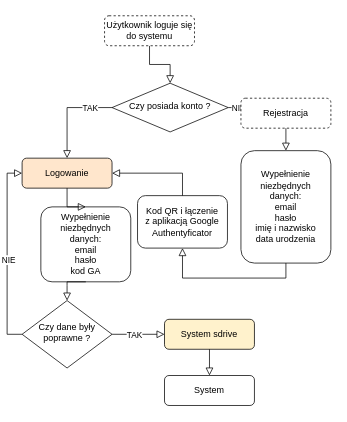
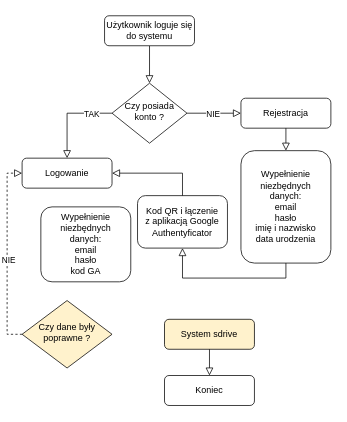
(150, 30) -> (150, 30)
(170, 107) -> (150, 113)
(286, 113) -> (286, 113)
(67, 173) -> (67, 173)
(67, 202) -> none
(7, 210) -> (7, 210)
(67, 286) -> none
(67, 334) -> (67, 334)
(135, 334) -> none
(210, 390) -> (210, 390)
